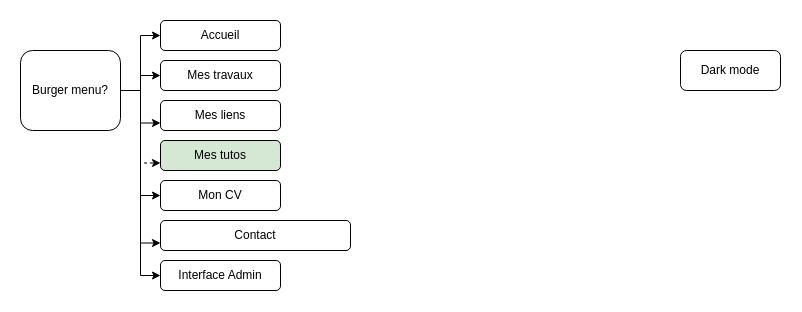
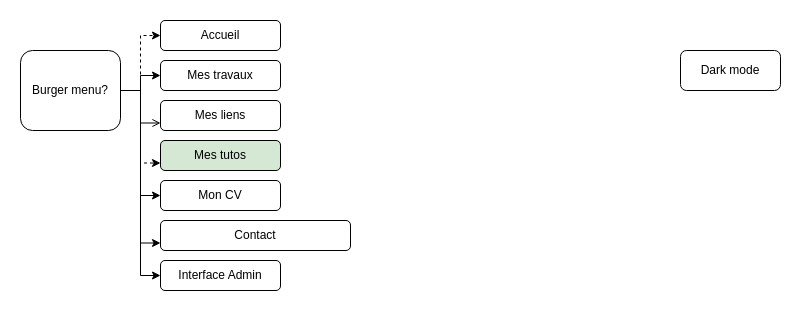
(141, 48) -> (141, 48)
(152, 123) -> (153, 123)
